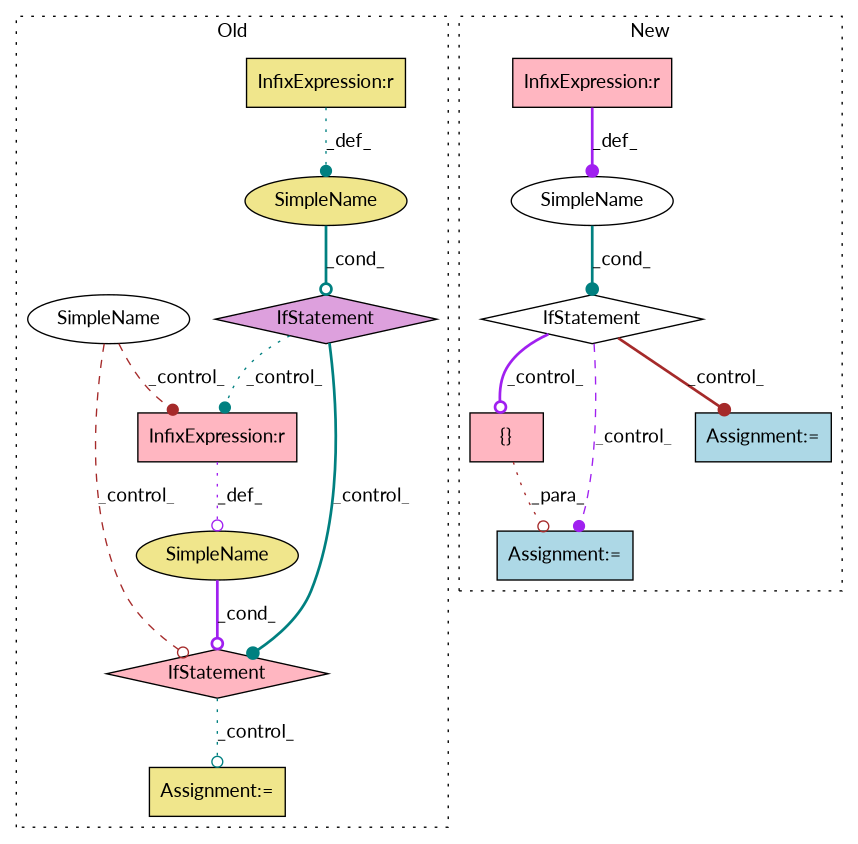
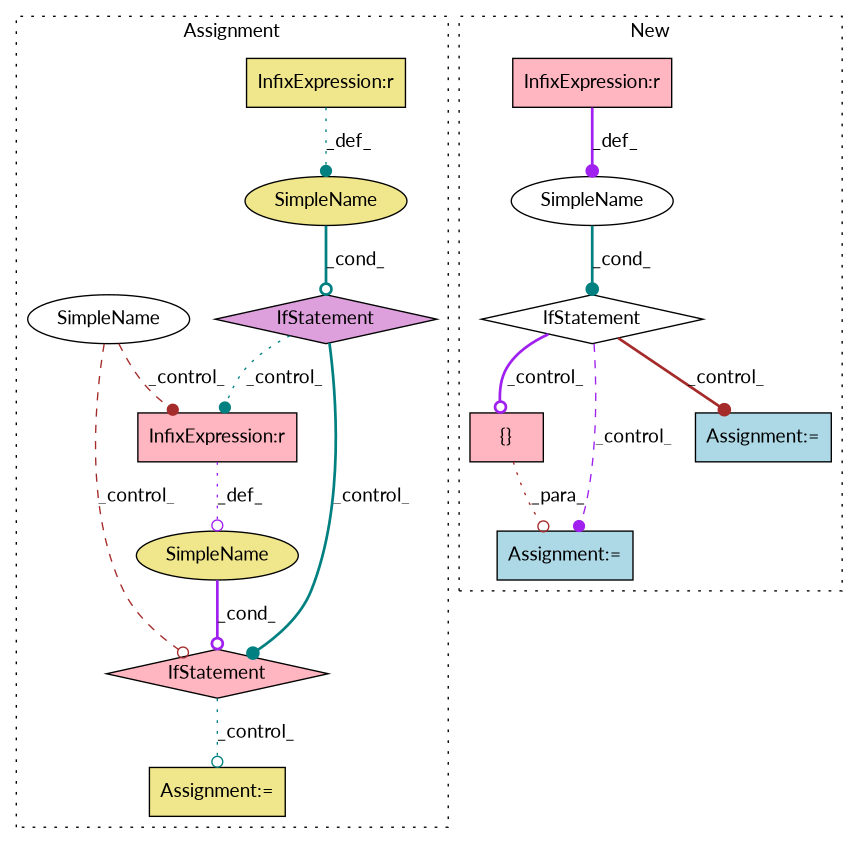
(232, 32) -> (232, 32)
